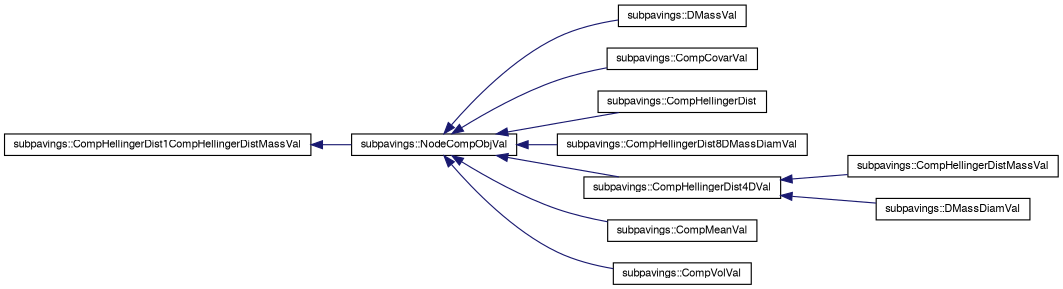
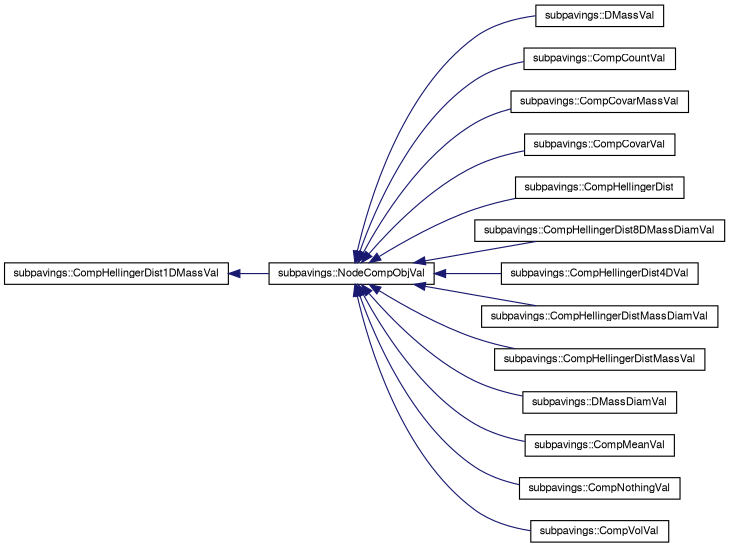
none -> (600, 59)
none -> (600, 102)
(158, 145) -> (116, 274)
(820, 177) -> (445, 326)
(834, 200) -> (437, 358)
none -> (600, 317)
none -> (600, 488)
